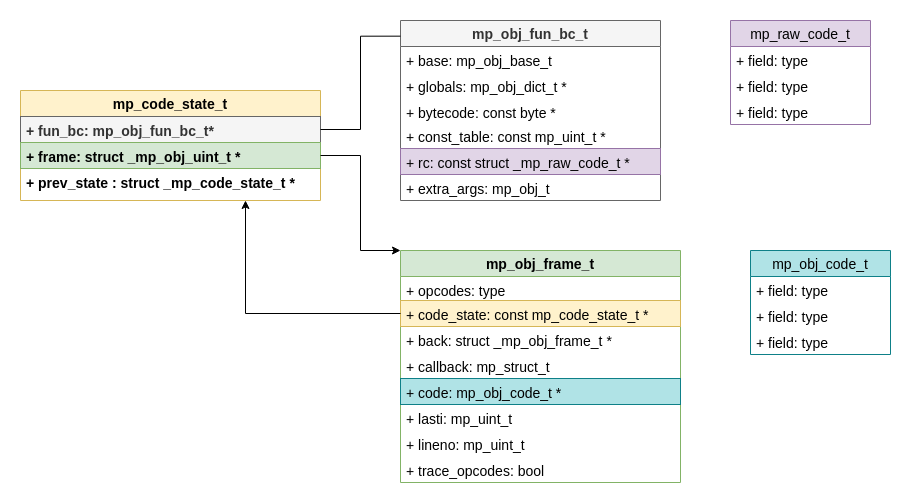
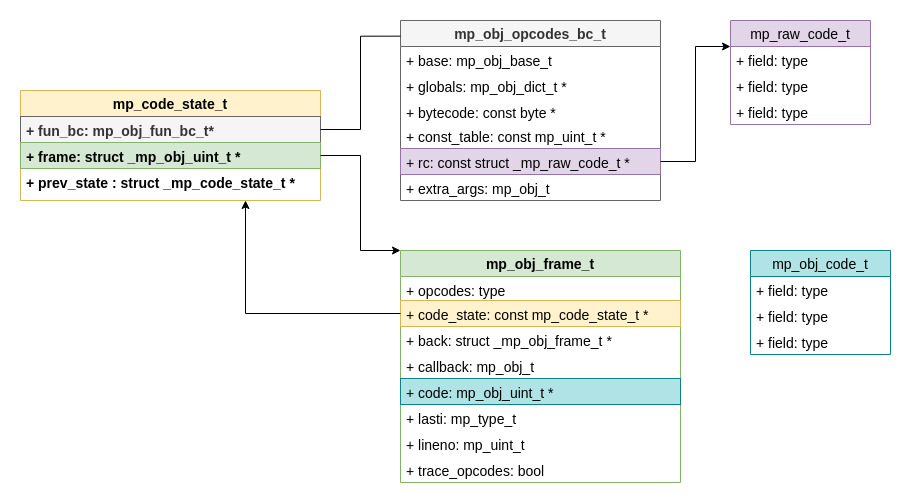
(530, 34) -> (530, 34)
none -> (696, 108)
(487, 367) -> (475, 367)
(489, 393) -> (487, 393)
(466, 419) -> (467, 419)
